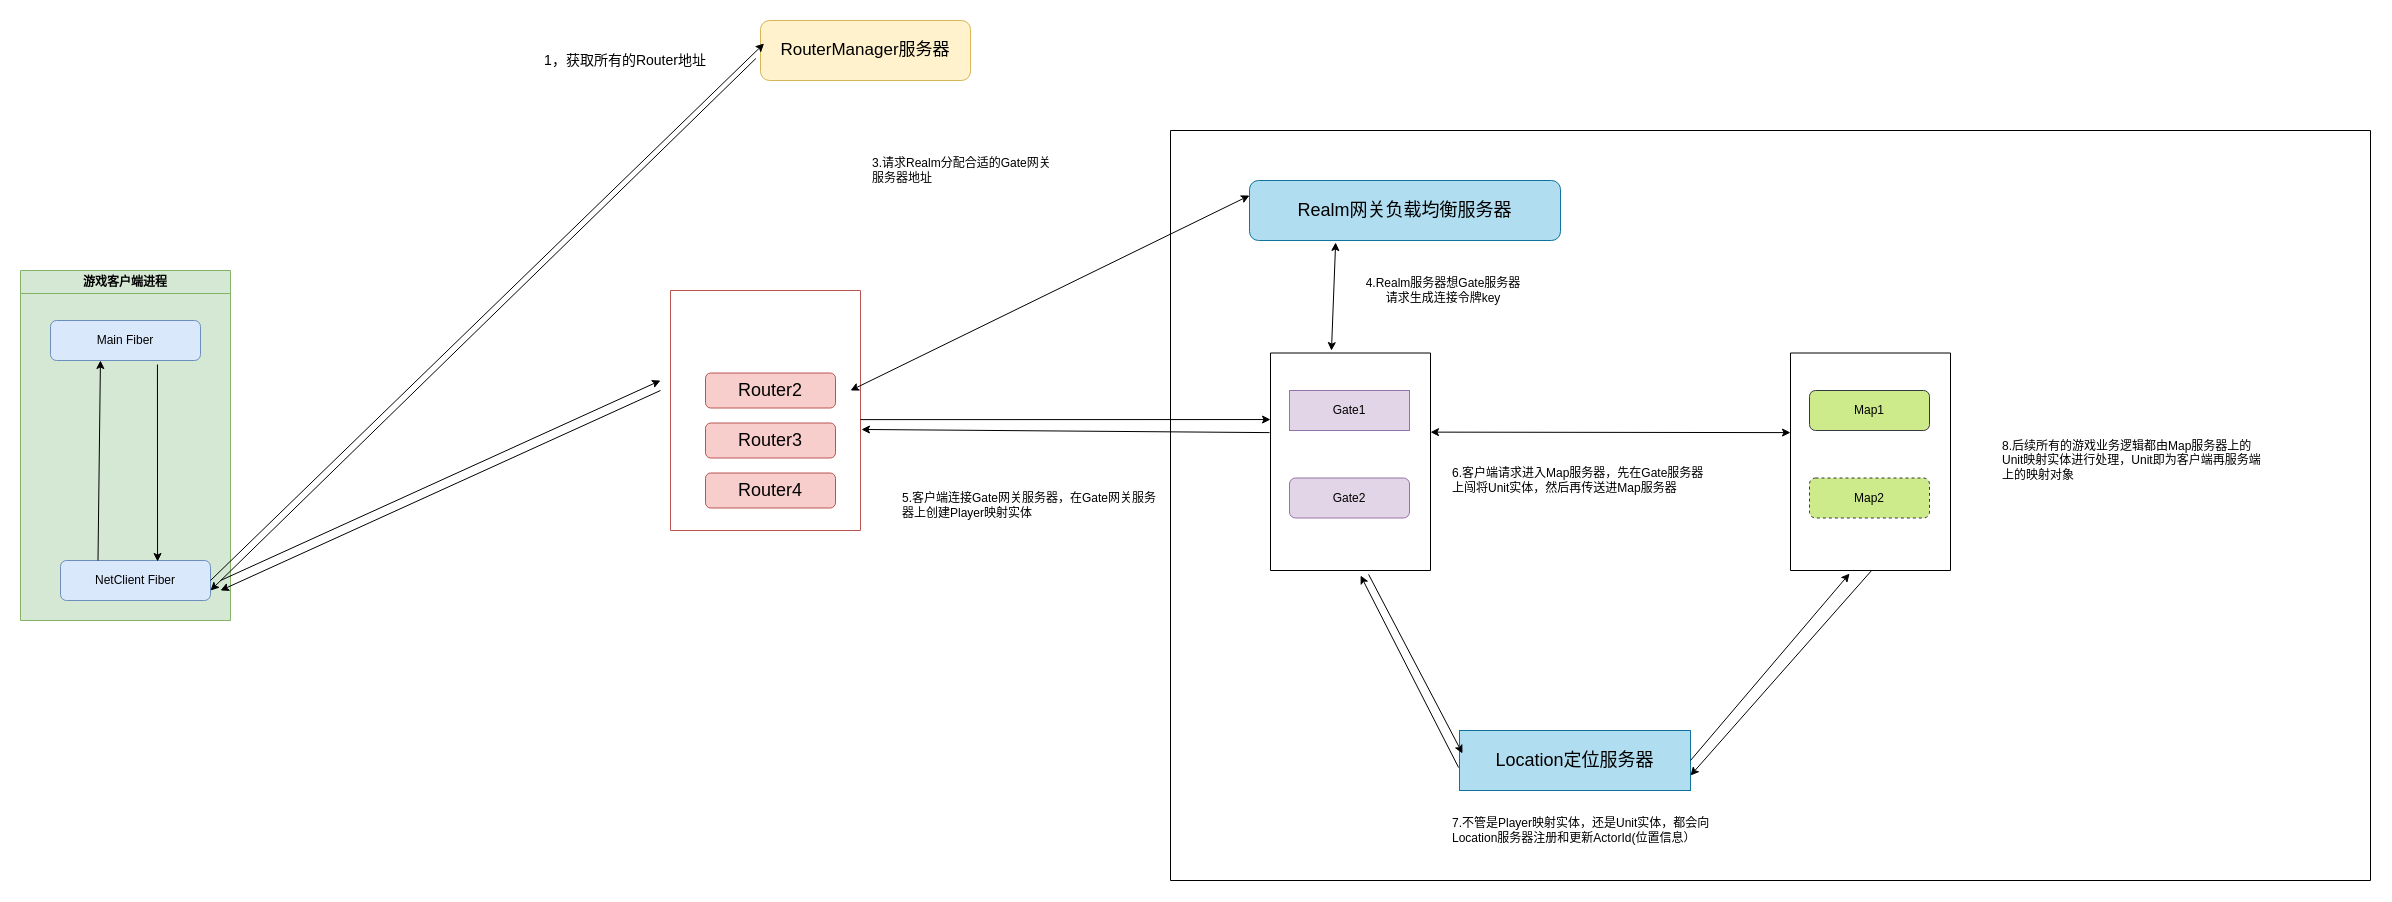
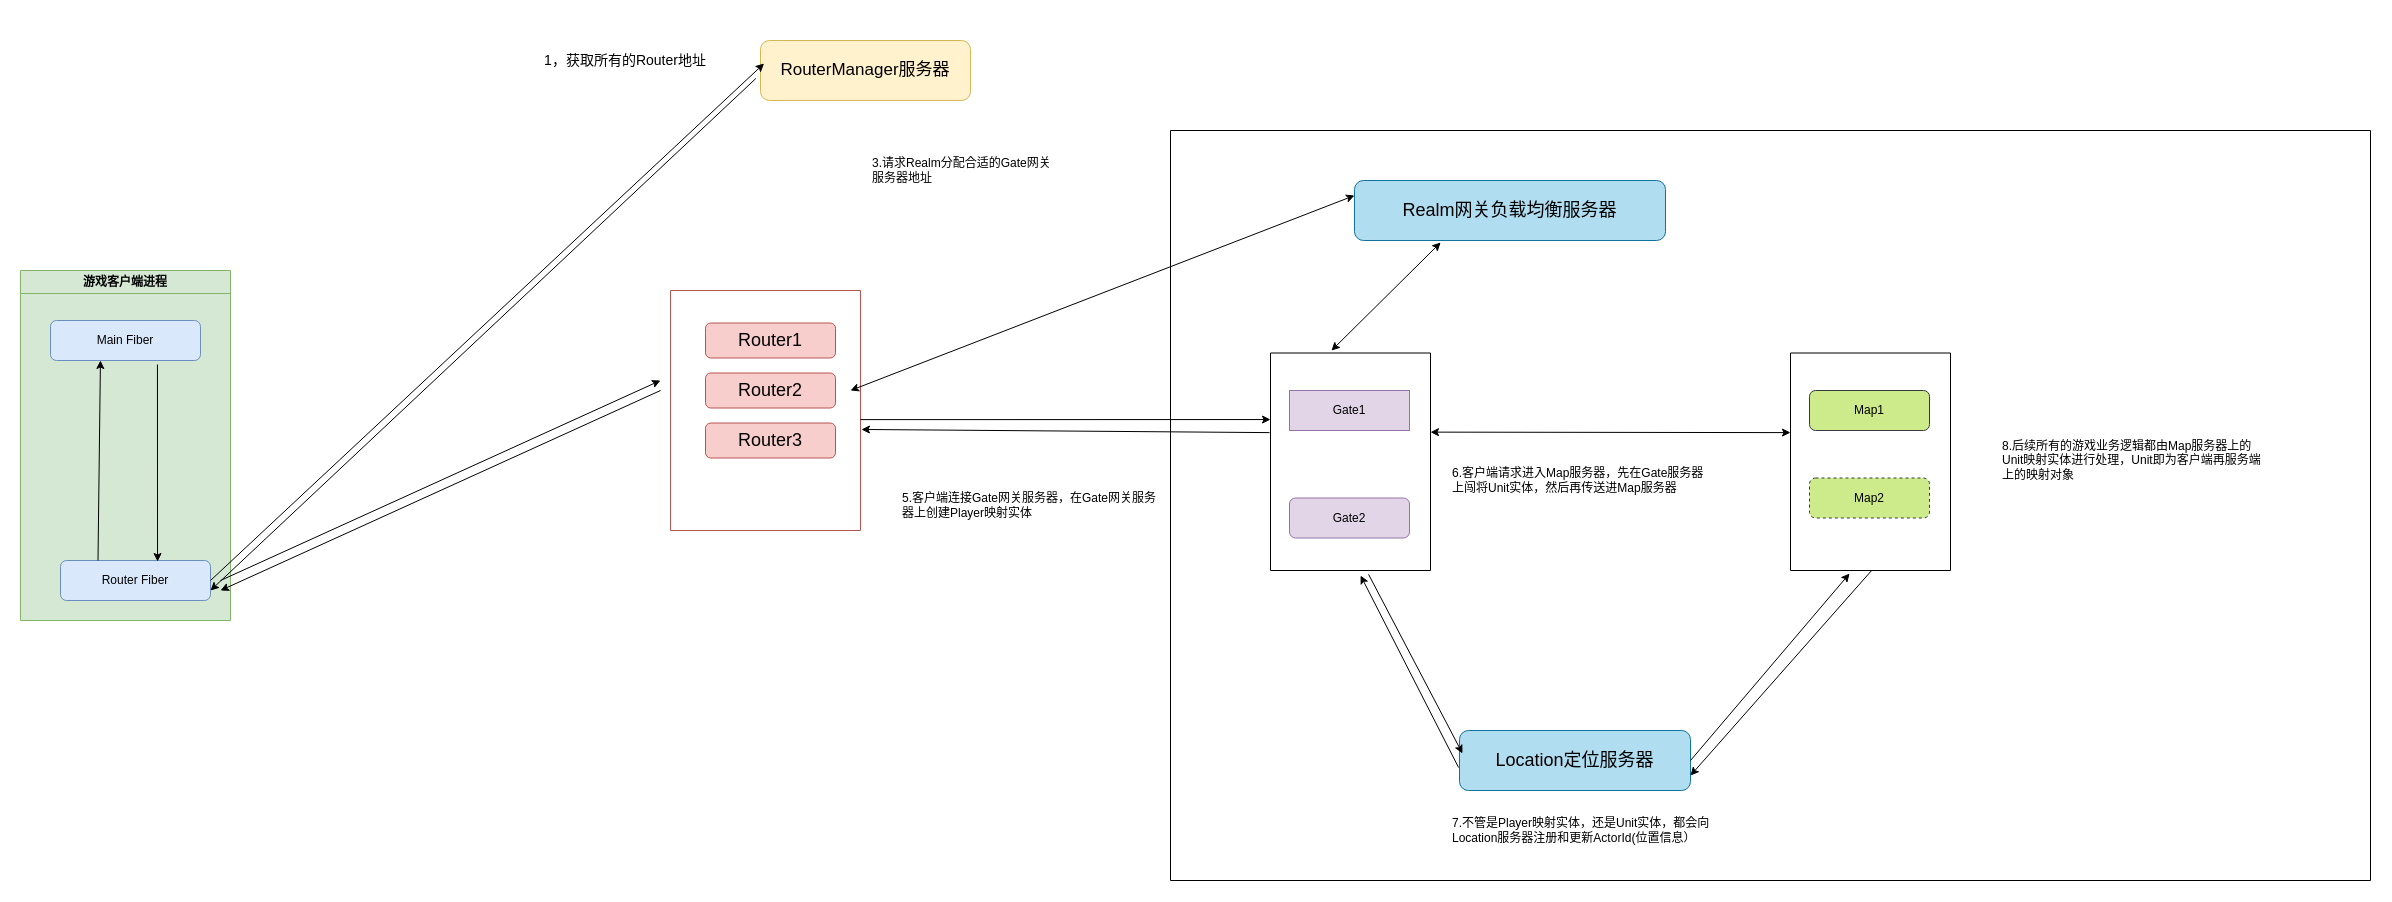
(866, 51) -> (866, 71)
(1405, 211) -> (1510, 211)
(1443, 291) -> none
none -> (771, 341)
(771, 491) -> none
(1350, 498) -> (1350, 518)
(136, 581) -> (136, 581)
(1575, 761) -> (1575, 761)
